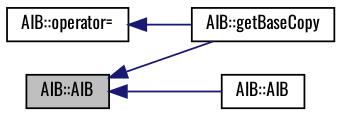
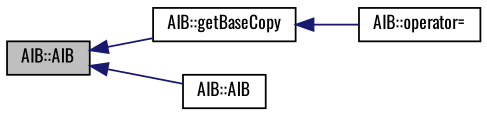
(169, 25) -> (336, 25)
